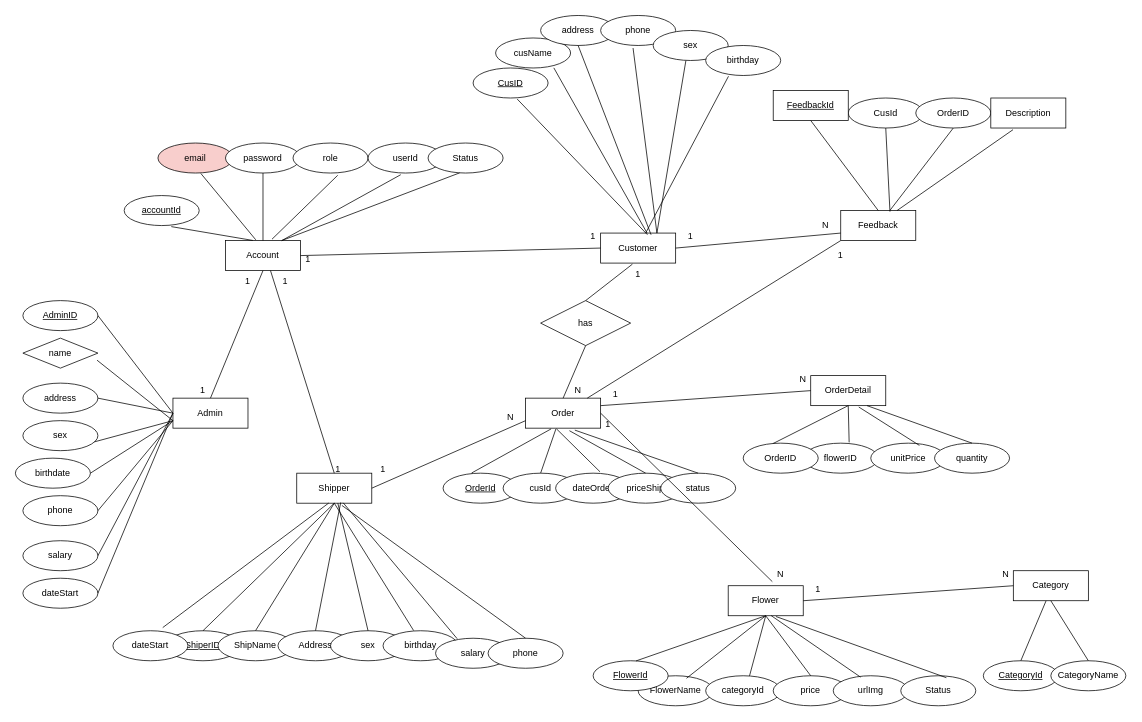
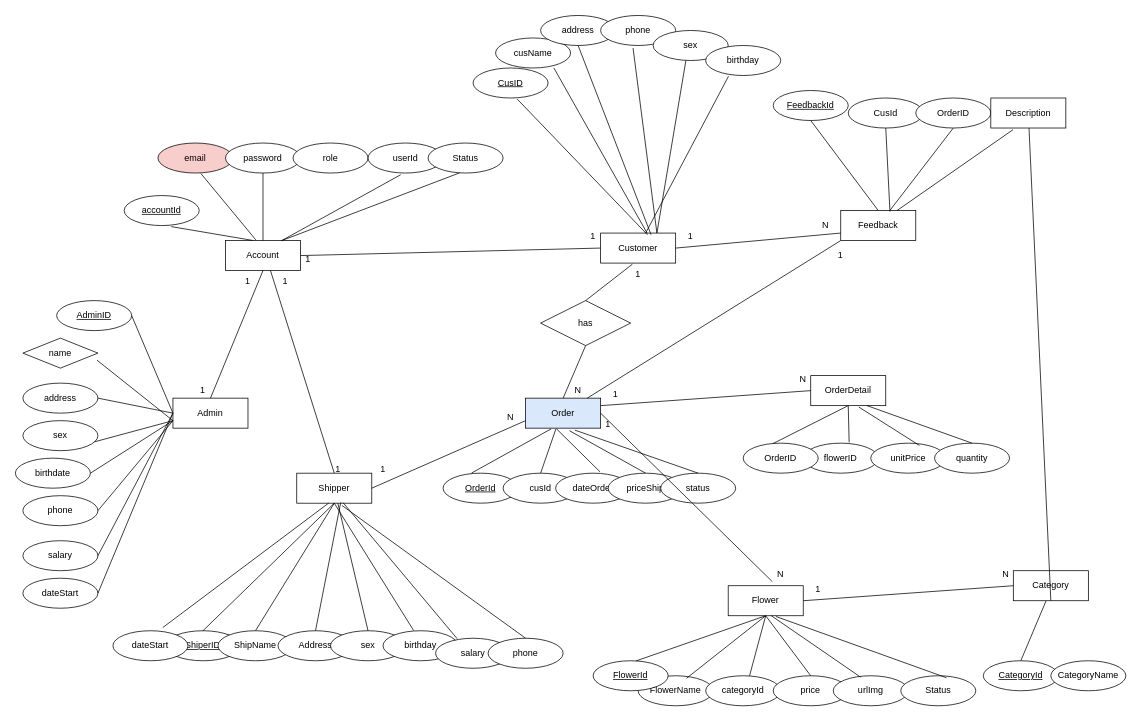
(810, 105) -> (810, 105)
(304, 207) -> none
(60, 315) -> (94, 315)
(563, 413) -> (563, 413)
(1069, 630) -> (1039, 365)
